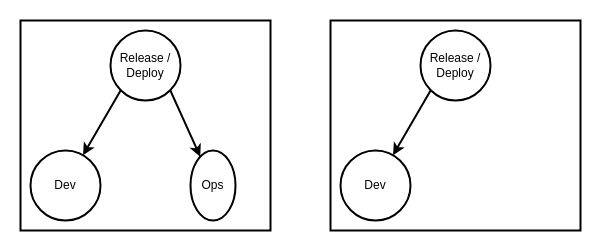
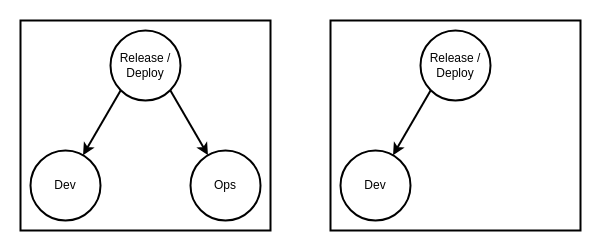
(213, 186) -> (226, 186)
